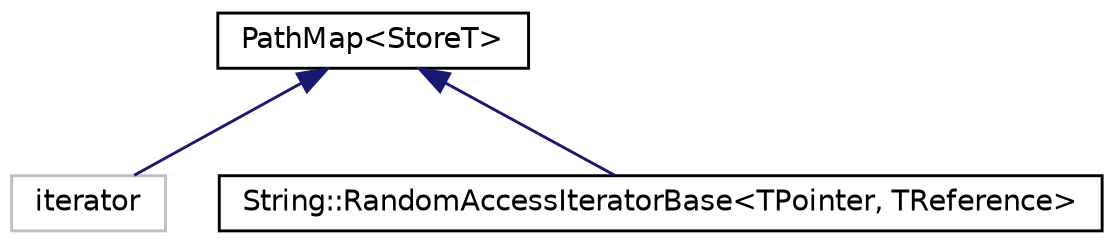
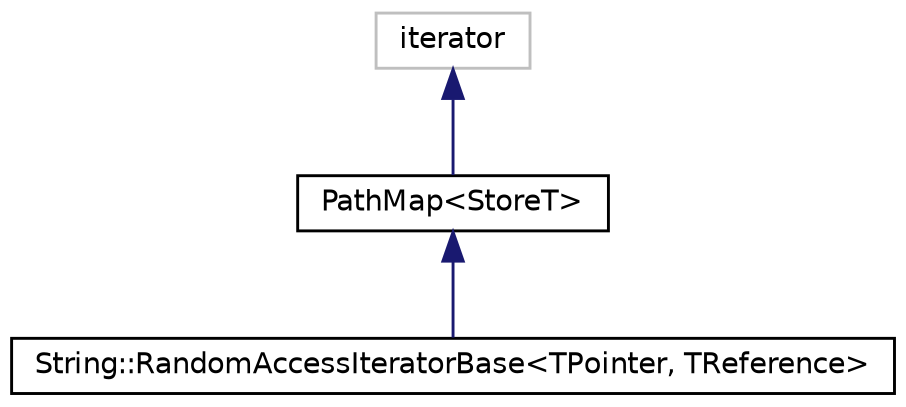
(218, 129) -> (453, 137)
